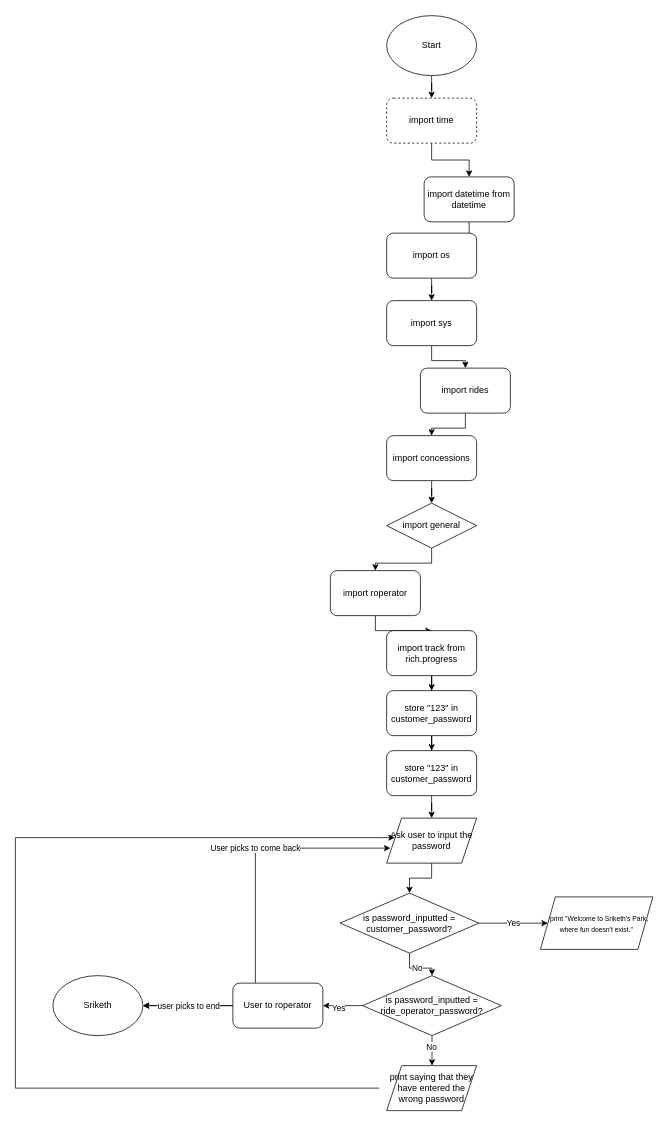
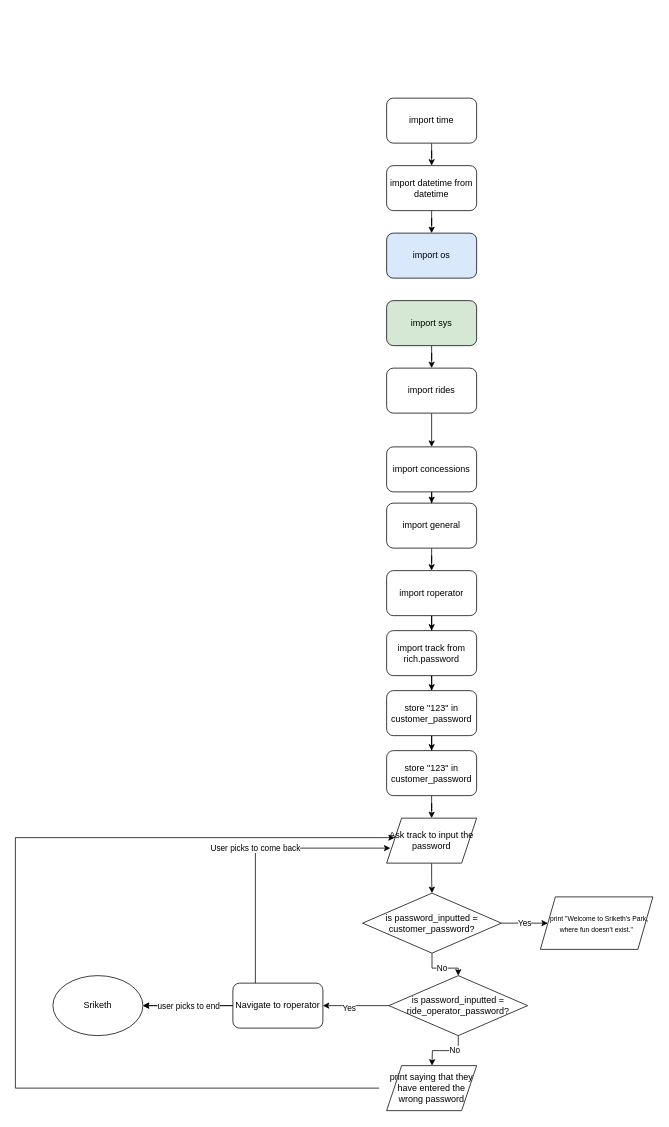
(432, 45) -> none
(432, 89) -> none
(432, 120) -> (432, 120)
(469, 199) -> (432, 188)
(432, 255) -> (432, 255)
(432, 292) -> none
(432, 323) -> (432, 323)
(465, 390) -> (432, 390)
(432, 458) -> (432, 469)
(432, 525) -> (432, 525)
(375, 593) -> (432, 593)
(432, 653) -> (432, 653)
(432, 840) -> (432, 840)
(410, 923) -> (432, 923)
(278, 1005) -> (278, 1005)
(432, 1005) -> (458, 1005)
